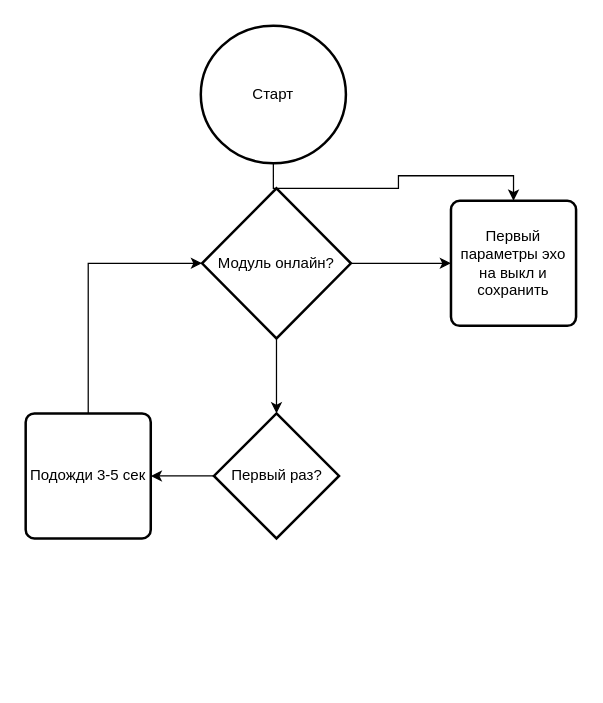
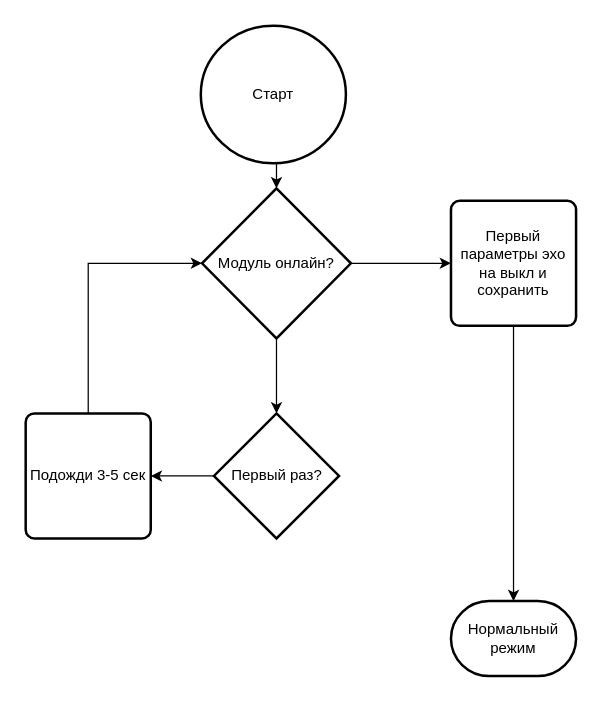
(395, 188) -> (276, 170)
none -> (513, 459)
none -> (513, 638)
